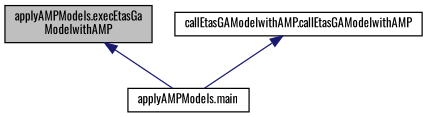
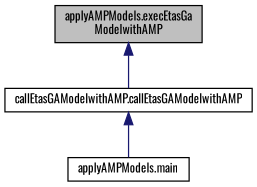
(144, 69) -> (129, 72)
